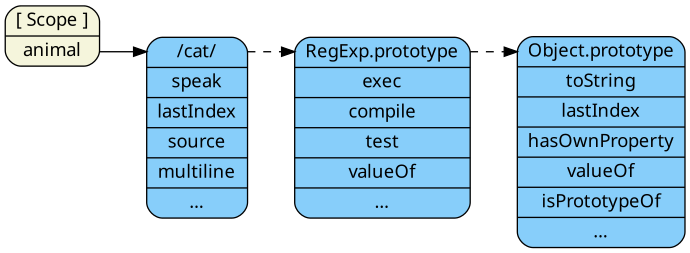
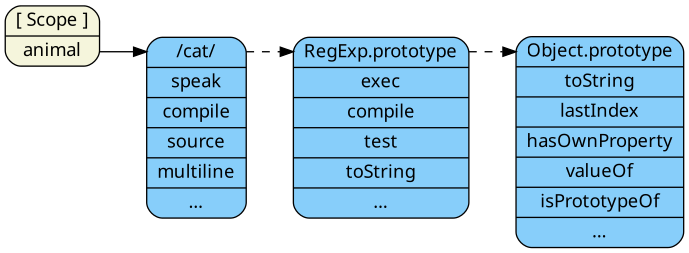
(197, 112) -> (196, 112)
(382, 172) -> (381, 172)
